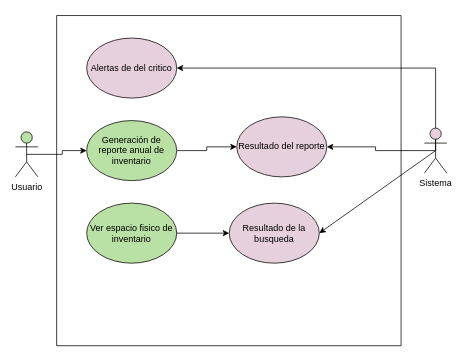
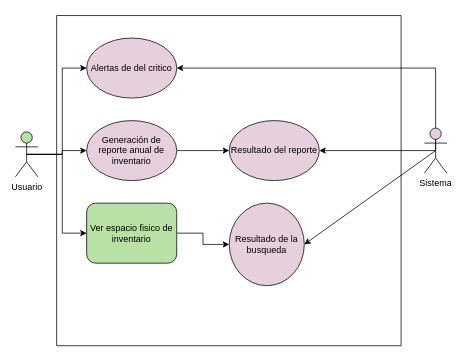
none -> (62, 107)
(282, 147) -> (274, 150)
(132, 150) -> (132, 150)
none -> (62, 196)
(132, 233) -> (132, 233)
(274, 233) -> (267, 244)
